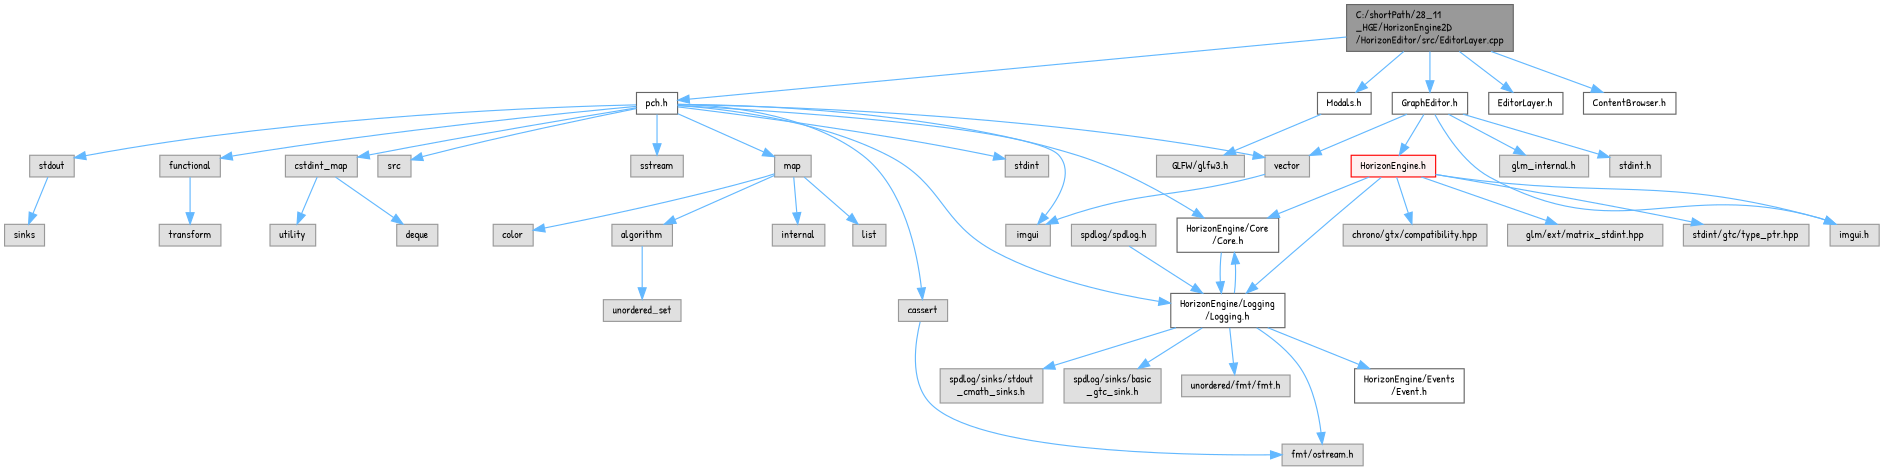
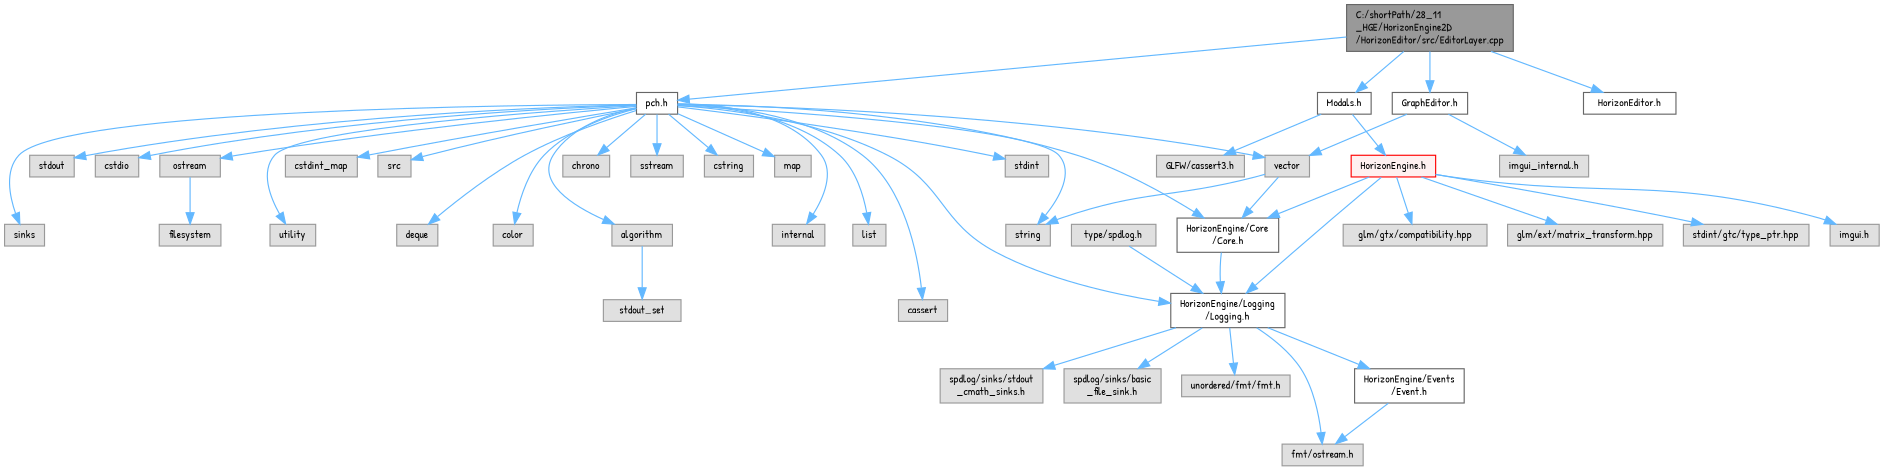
(1526, 103) -> none
(1630, 103) -> (1630, 103)
(1415, 130) -> (1361, 125)
none -> (117, 166)
(190, 166) -> (190, 166)
none -> (586, 166)
none -> (729, 166)
(1200, 166) -> (1200, 166)
(1544, 166) -> (1544, 166)
(1635, 166) -> none
(40, 195) -> (295, 113)
(309, 195) -> (422, 124)
(795, 195) -> (812, 145)
(365, 197) -> (531, 152)
(827, 197) -> (815, 138)
(725, 198) -> (552, 157)
(660, 203) -> (546, 153)
(1581, 208) -> none
(190, 235) -> (190, 235)
(1028, 235) -> (1028, 235)
(1114, 235) -> (1114, 235)
(1415, 235) -> (1415, 235)
(1585, 235) -> (1585, 235)
(1235, 279) -> (1264, 193)
(642, 311) -> (642, 311)
(1113, 386) -> (1113, 386)
(1054, 444) -> (1367, 420)
